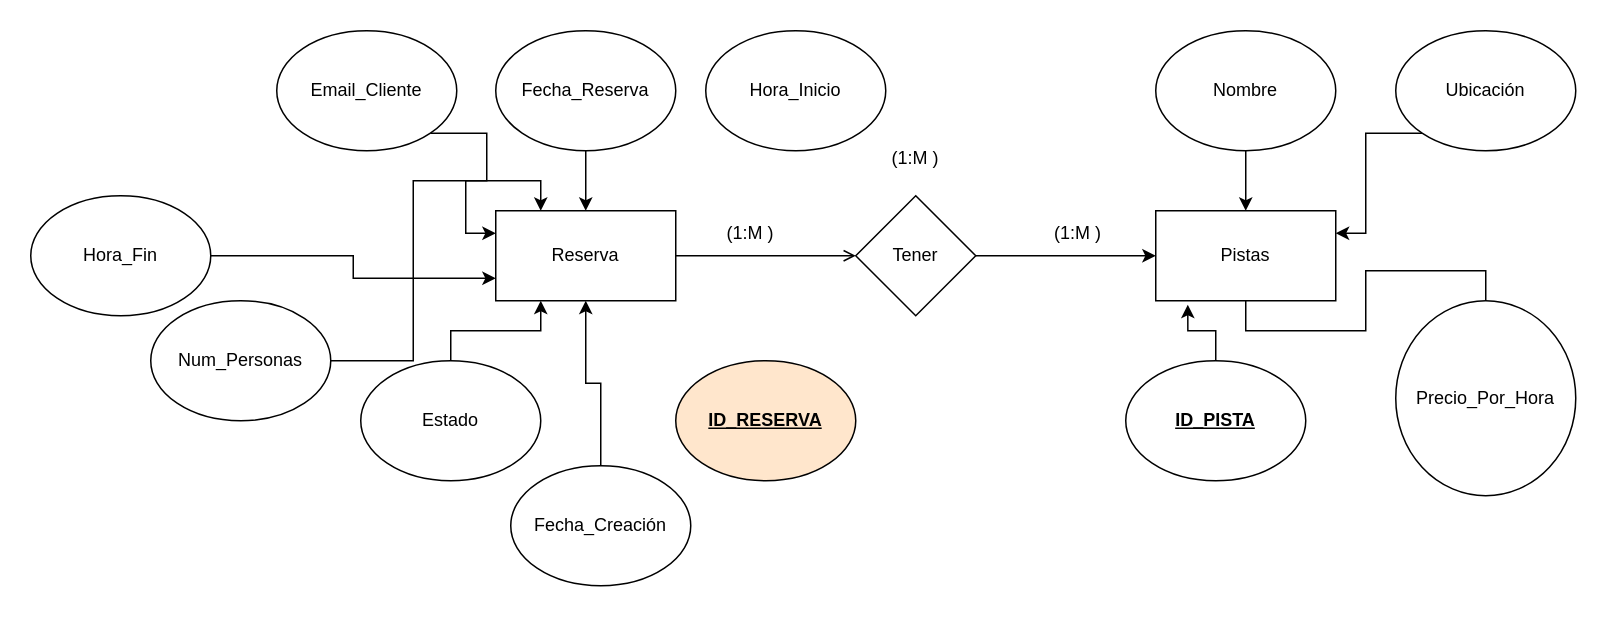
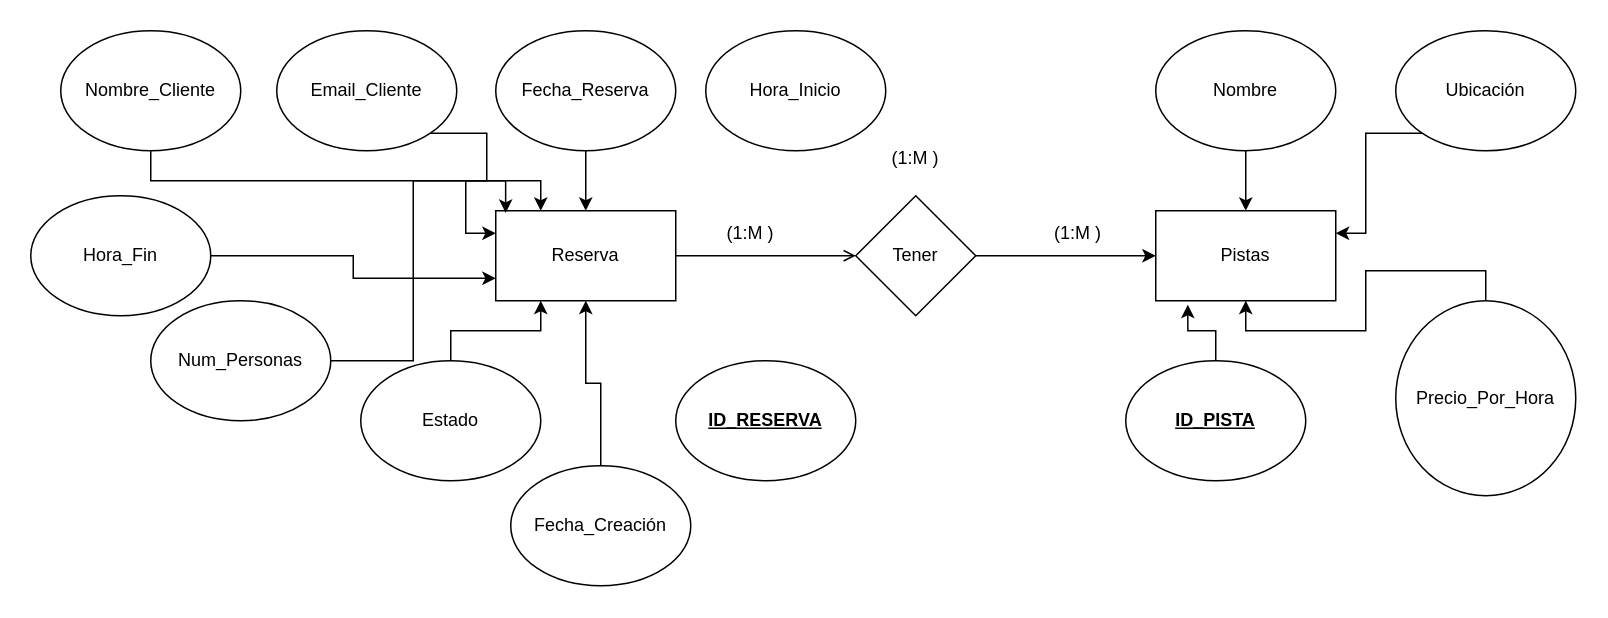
none -> (151, 91)
none -> (265, 181)
(1246, 307) -> (1246, 312)
(766, 421) -> (766, 421)
